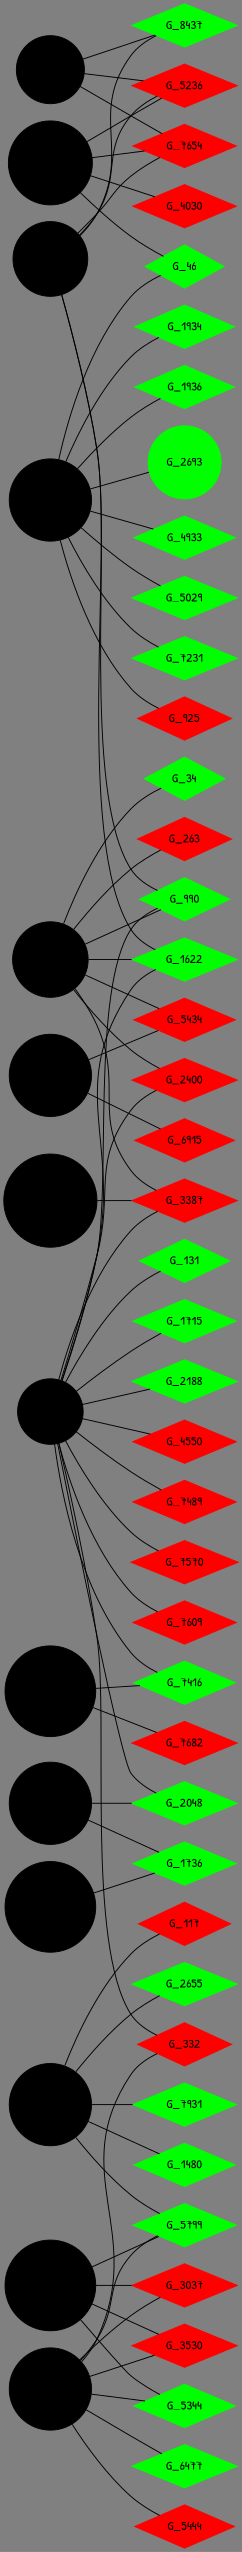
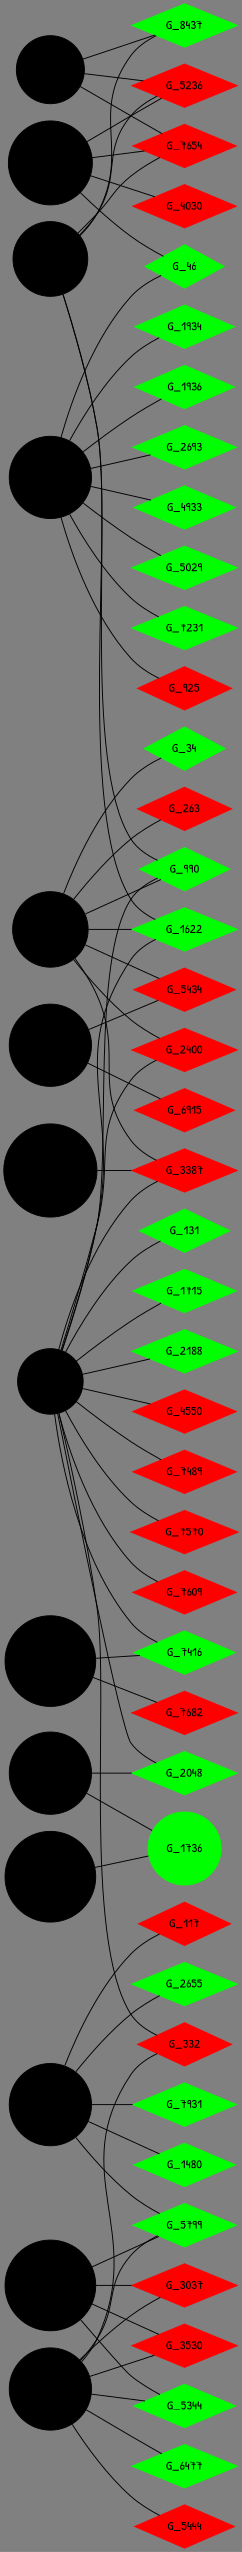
(185, 462) -> (185, 447)
(185, 1864) -> (185, 1848)
